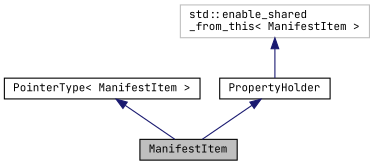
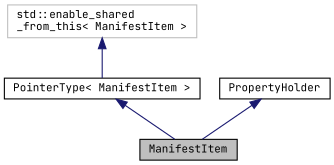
(275, 63) -> (102, 63)
